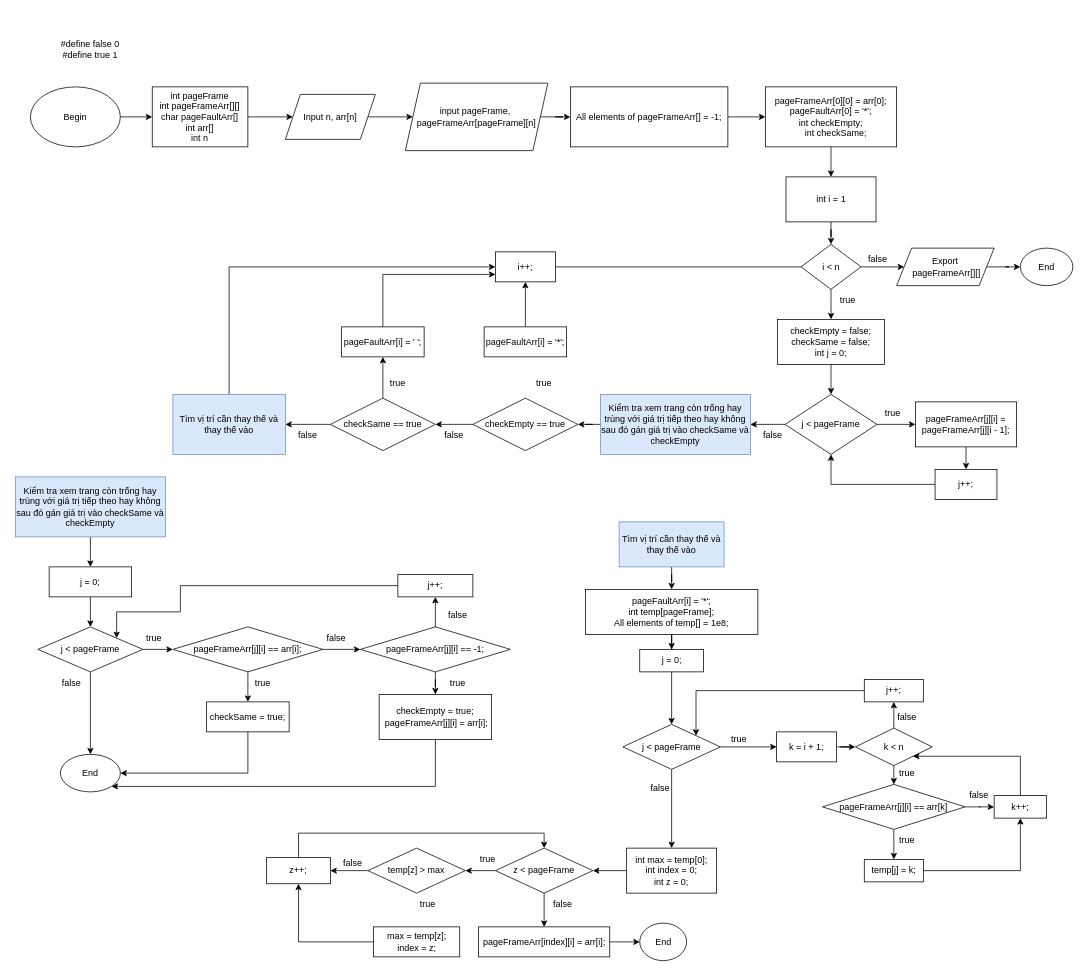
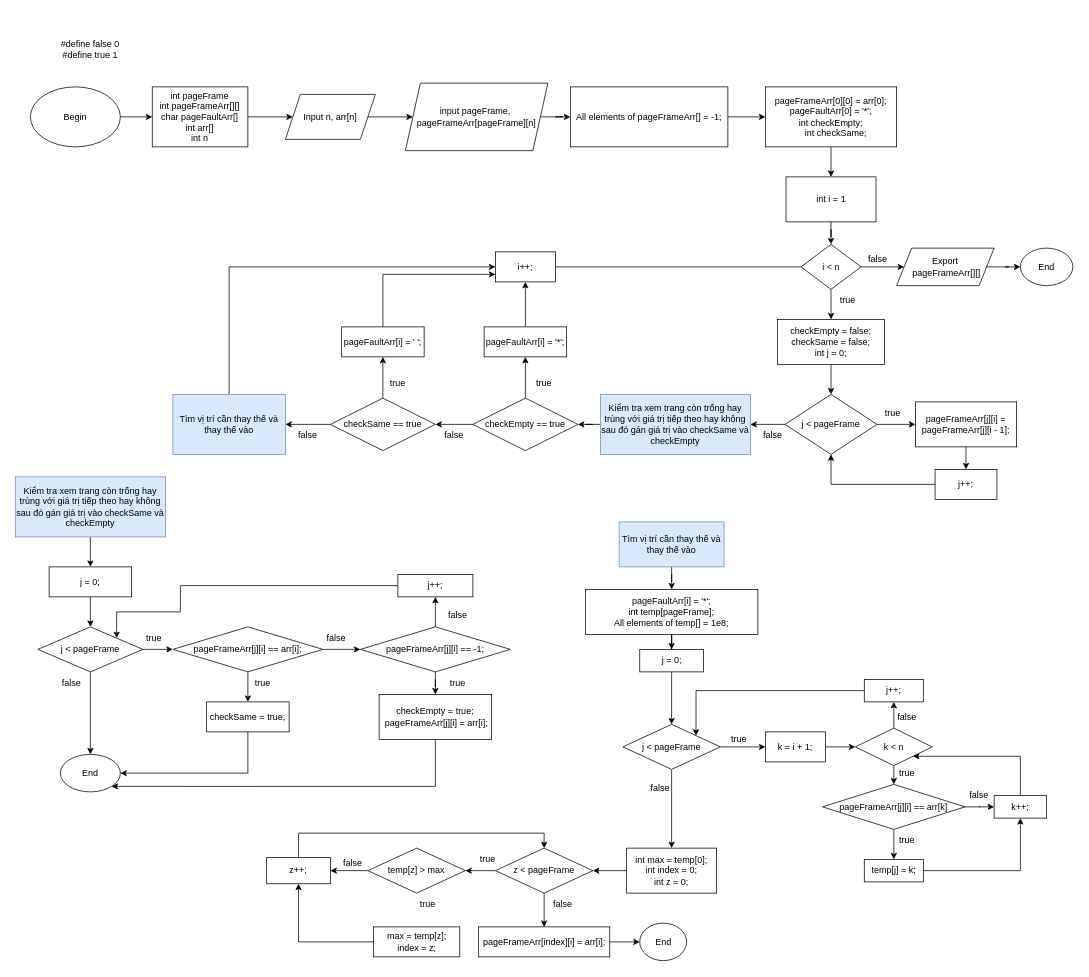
none -> (525, 380)
(807, 747) -> (795, 747)
